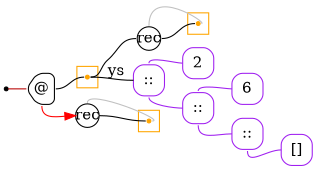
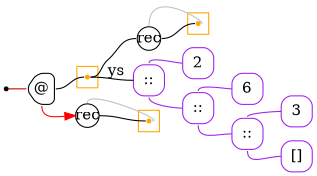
none -> (297, 111)
